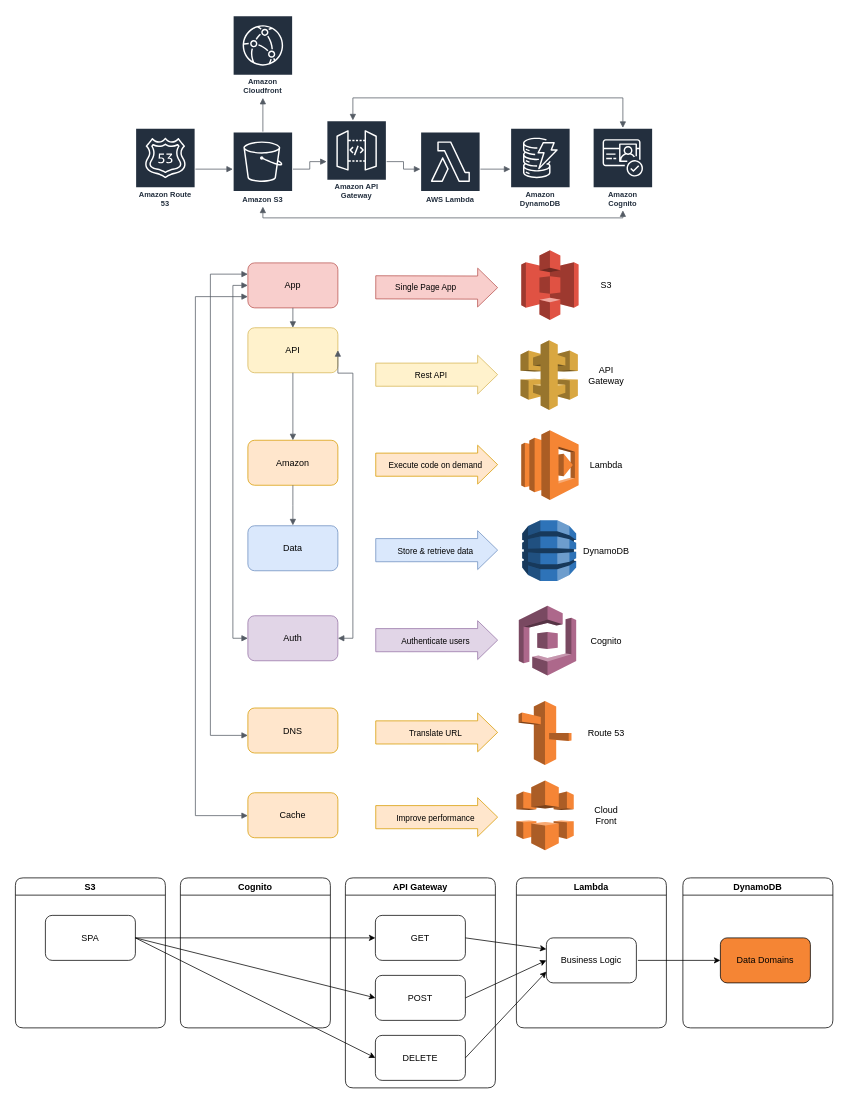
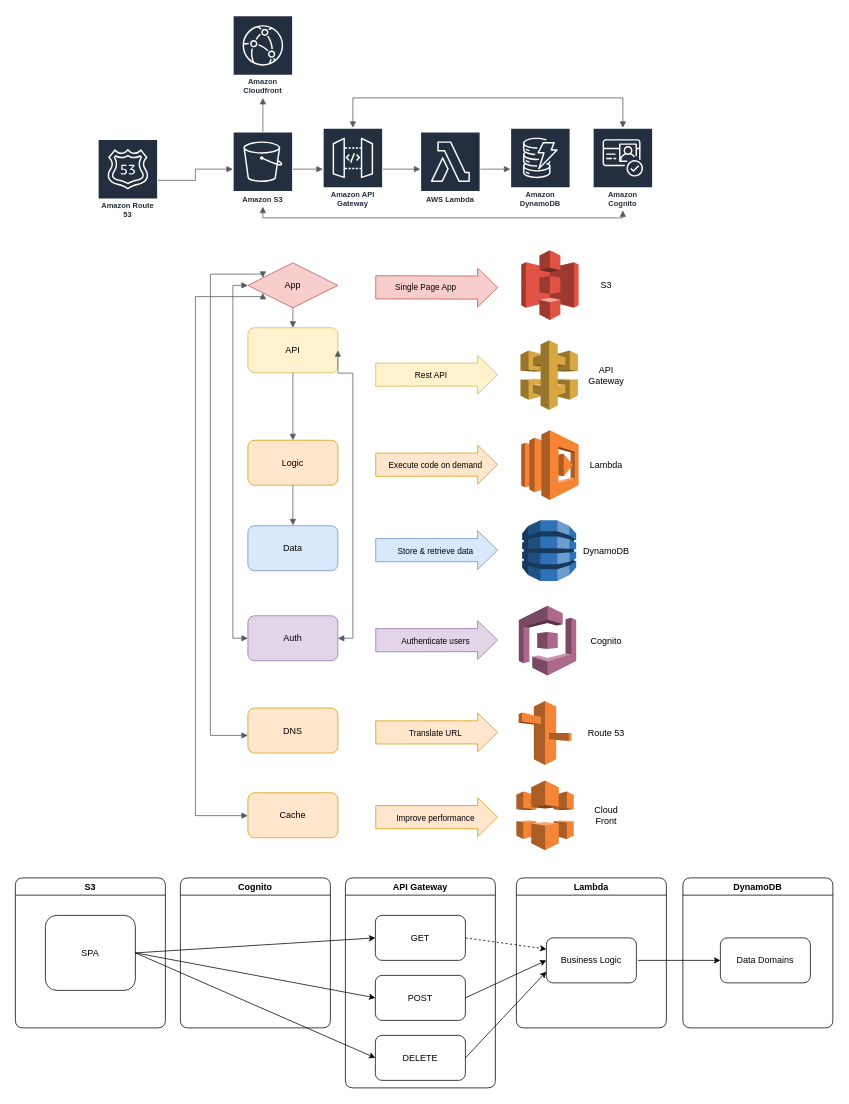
(357, 162) -> (353, 169)
(165, 169) -> (128, 180)
(293, 285) -> (293, 285)
(293, 463) -> (293, 463)
(90, 938) -> (90, 953)
(504, 943) -> (504, 943)
(765, 960) -> (765, 960)
